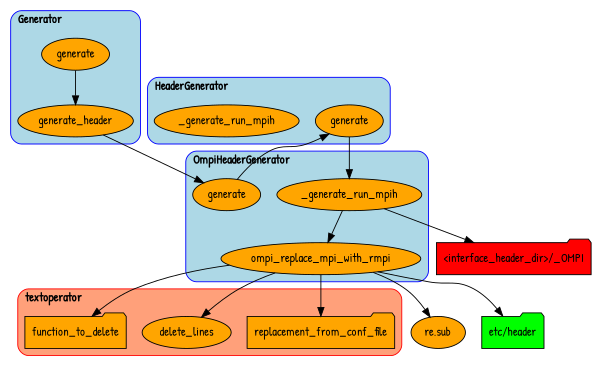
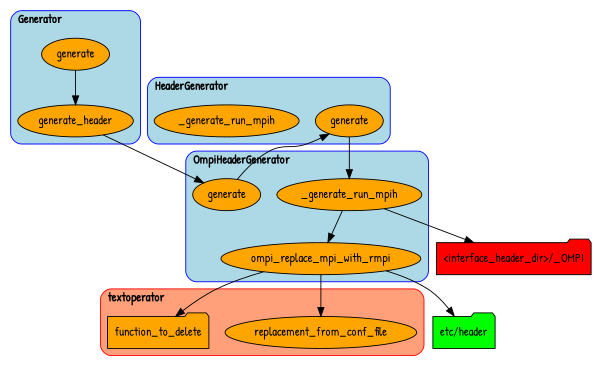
(187, 332) -> none
(321, 332) -> (321, 332)
(438, 332) -> none
